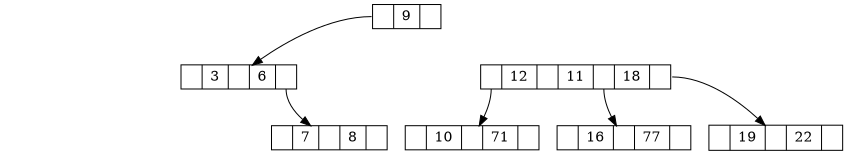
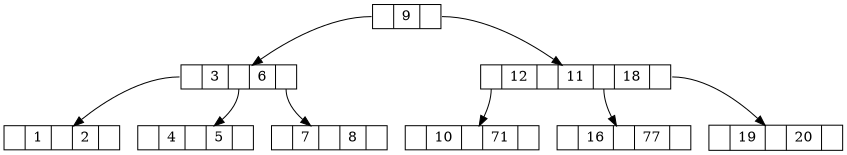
none -> (501, 30)
(804, 137) -> (804, 137)
none -> (62, 138)
none -> (196, 138)
